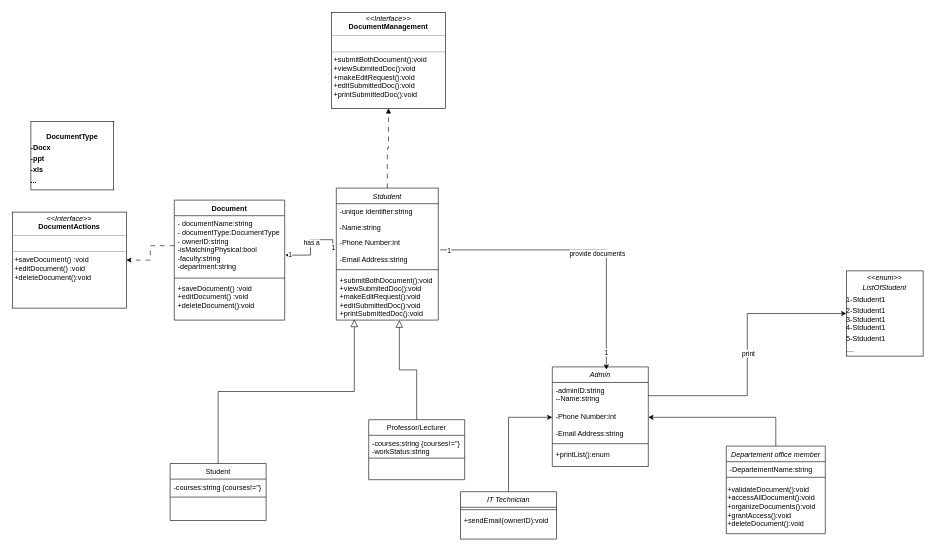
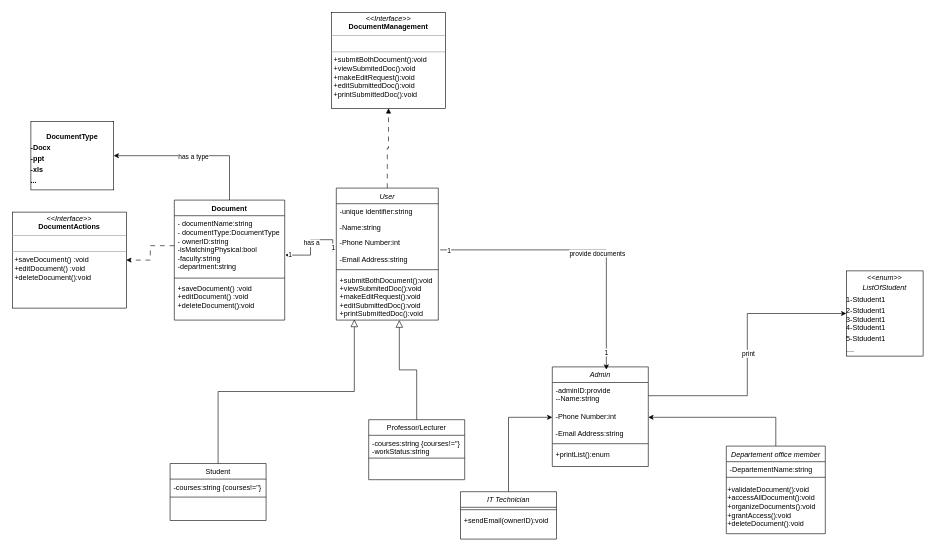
none -> (230, 177)
(387, 196) -> (387, 196)
(583, 395) -> (585, 395)
